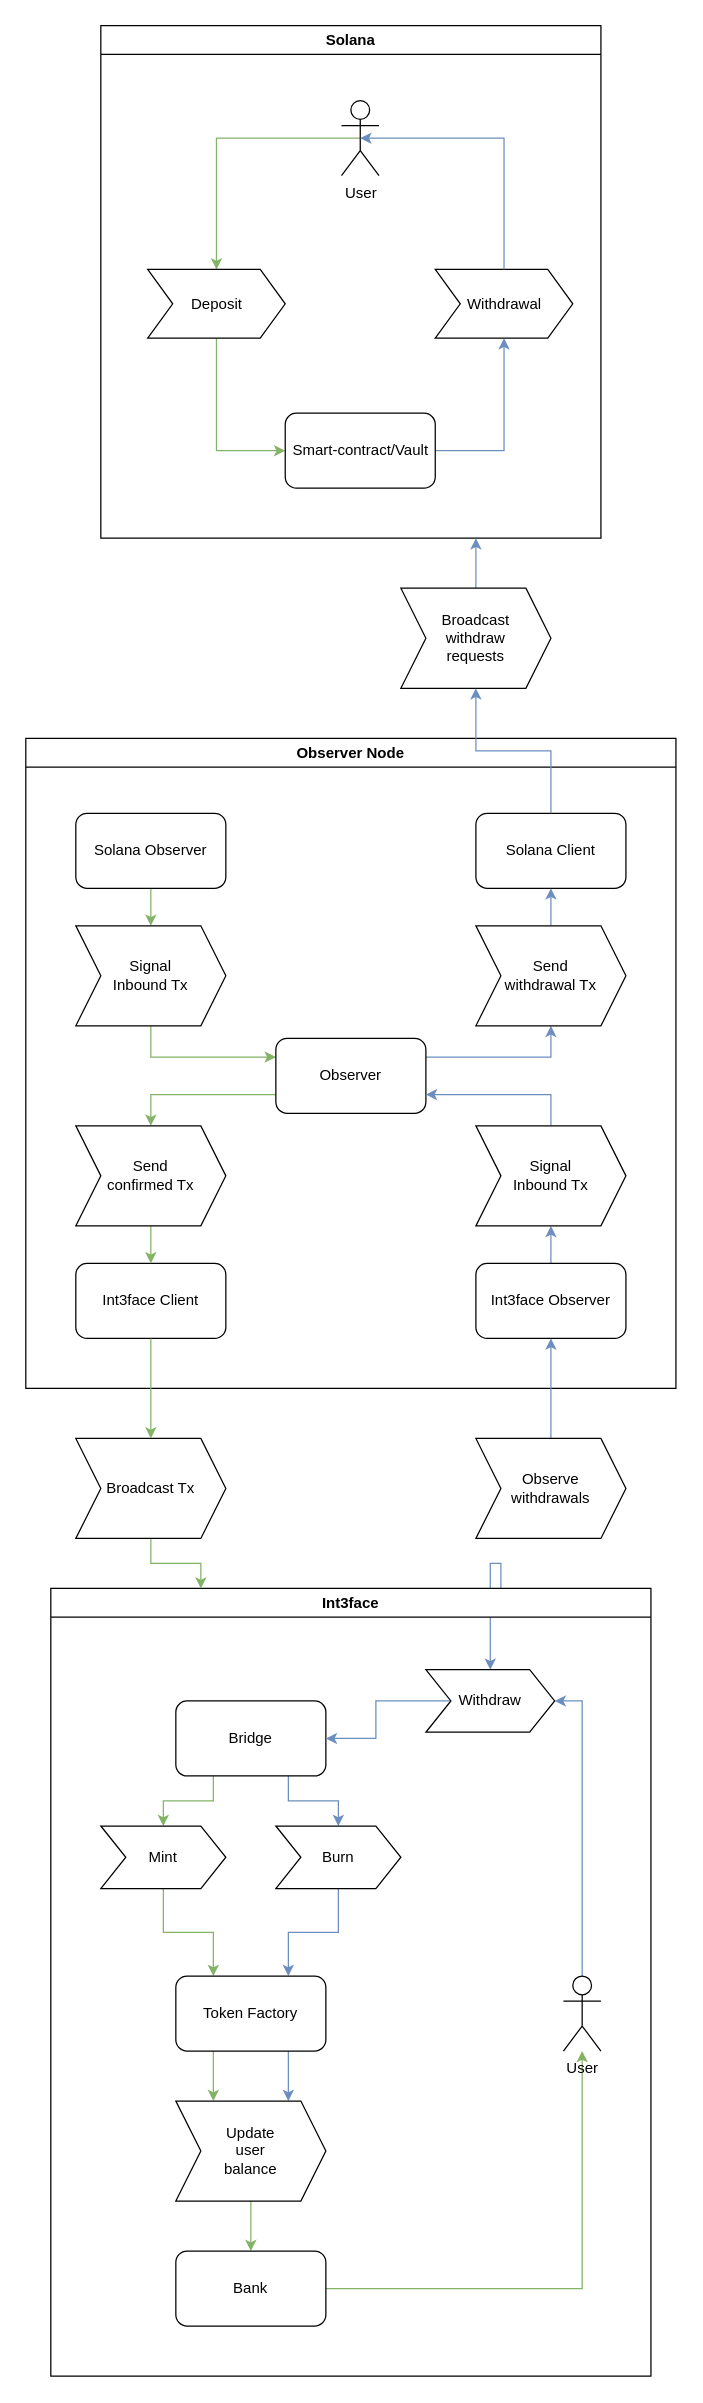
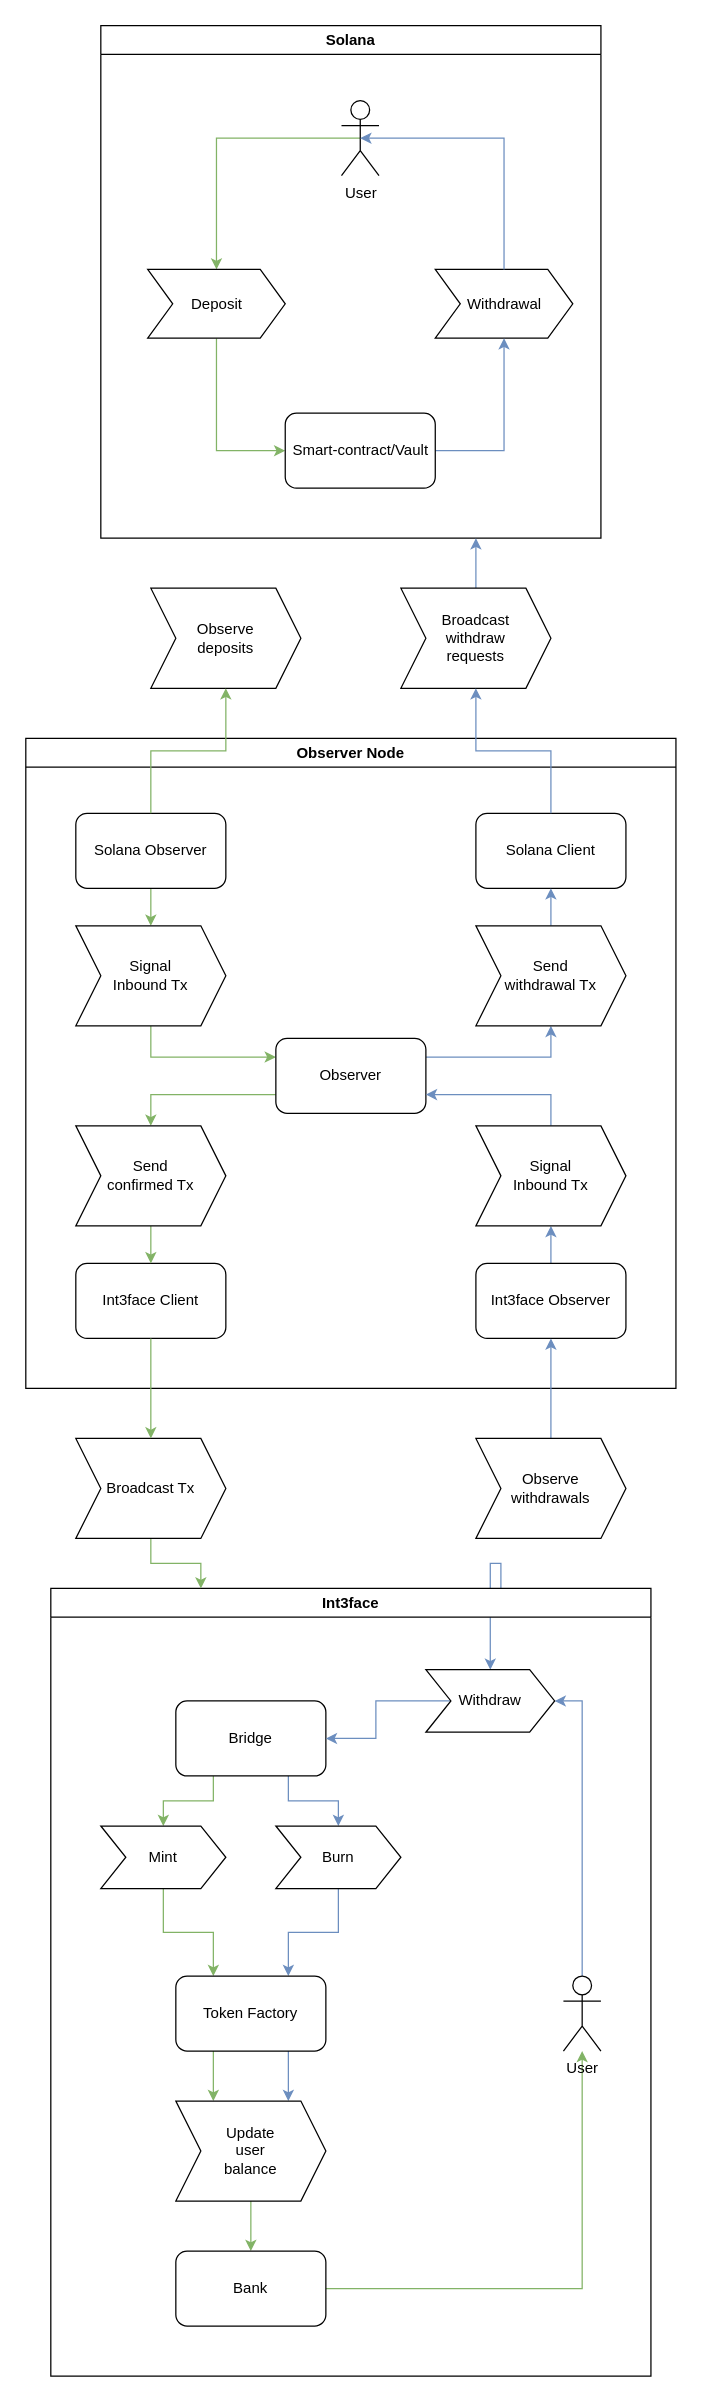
none -> (226, 638)
none -> (184, 751)
